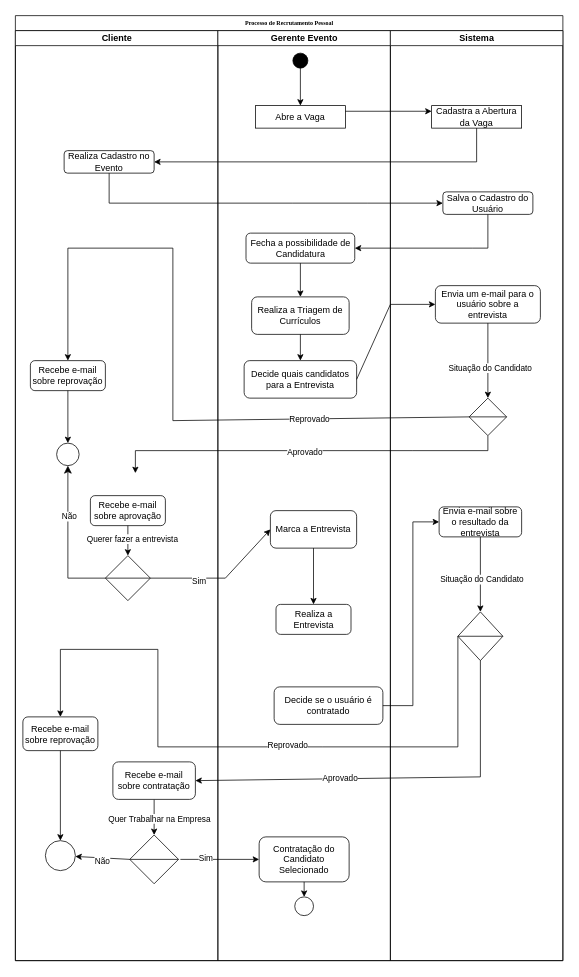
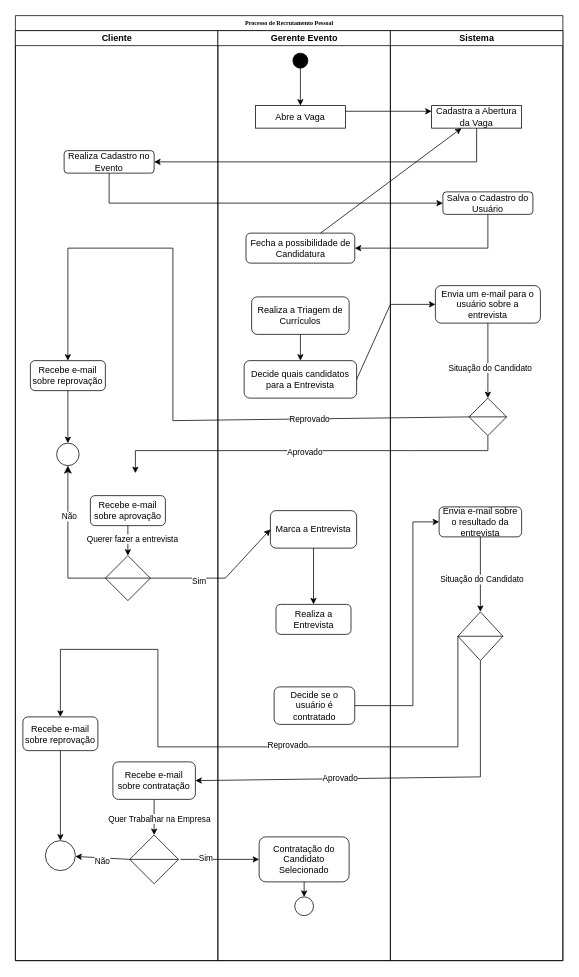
(300, 277) -> (388, 183)
(329, 705) -> (314, 705)
